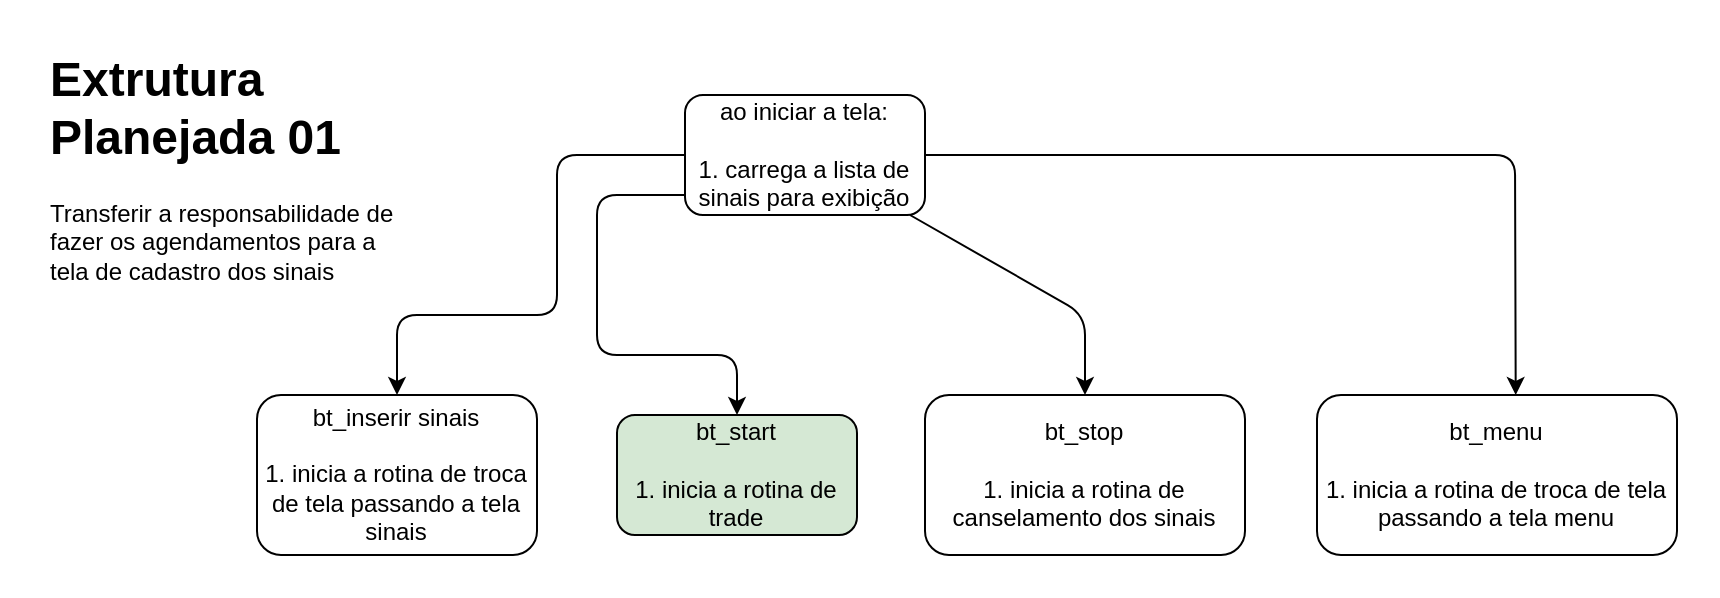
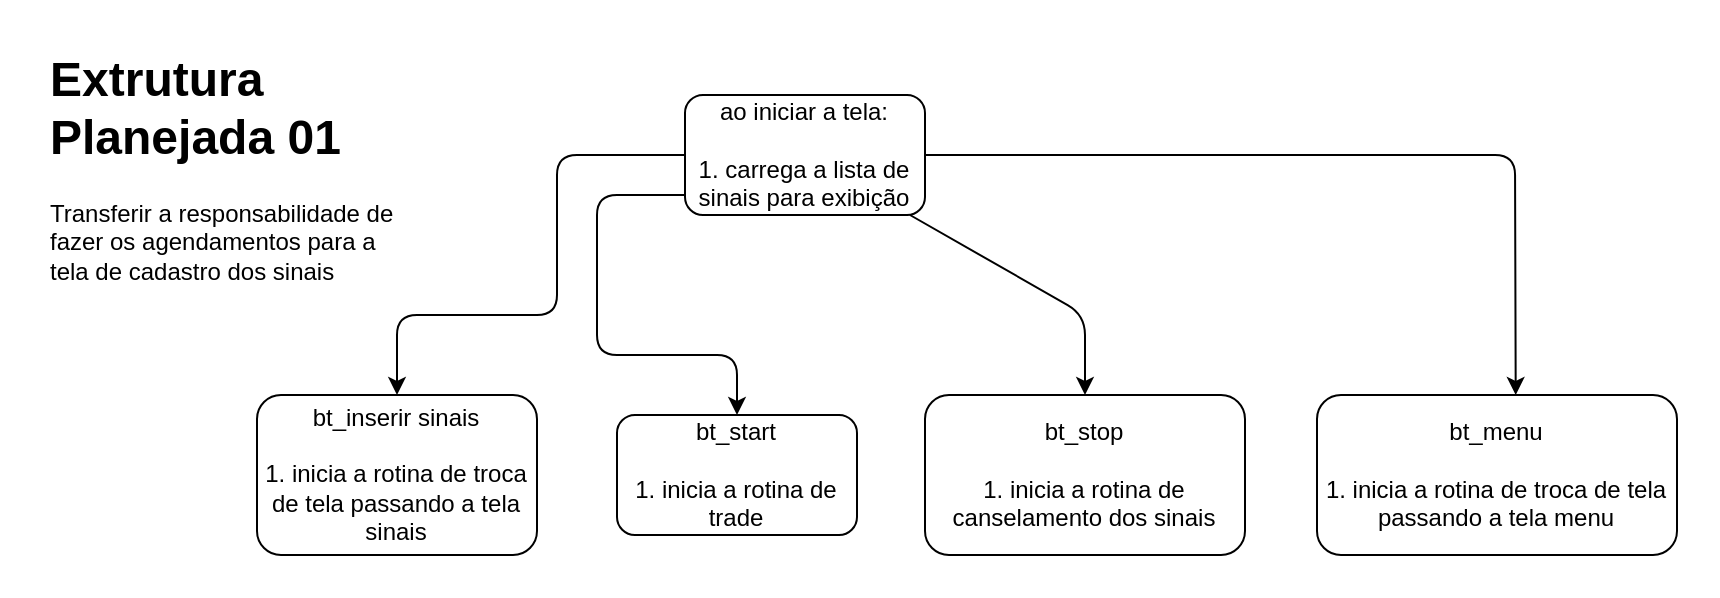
(737, 475) -> (737, 475)
